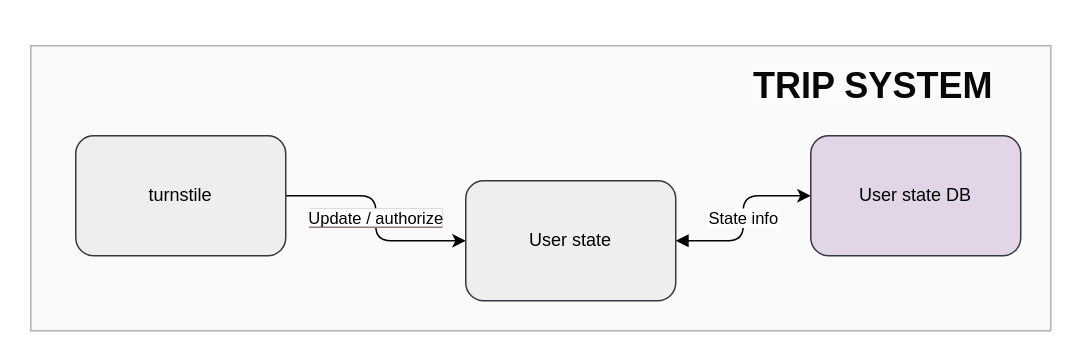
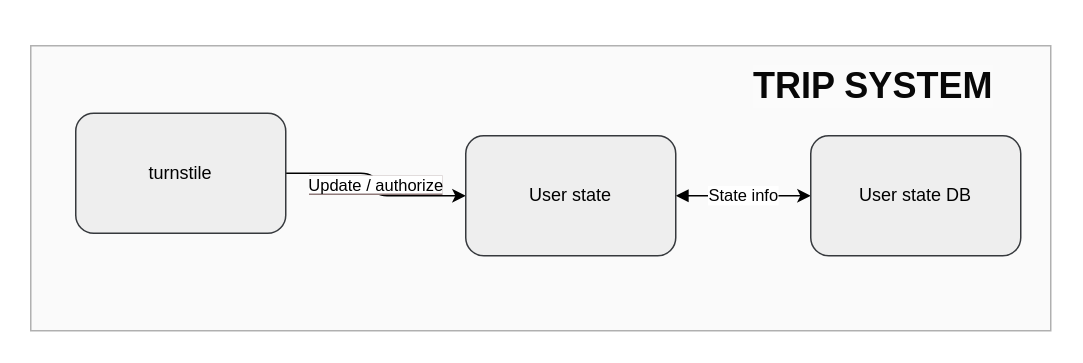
(181, 196) -> (181, 173)
(916, 196) -> (916, 196)
(571, 241) -> (571, 196)
